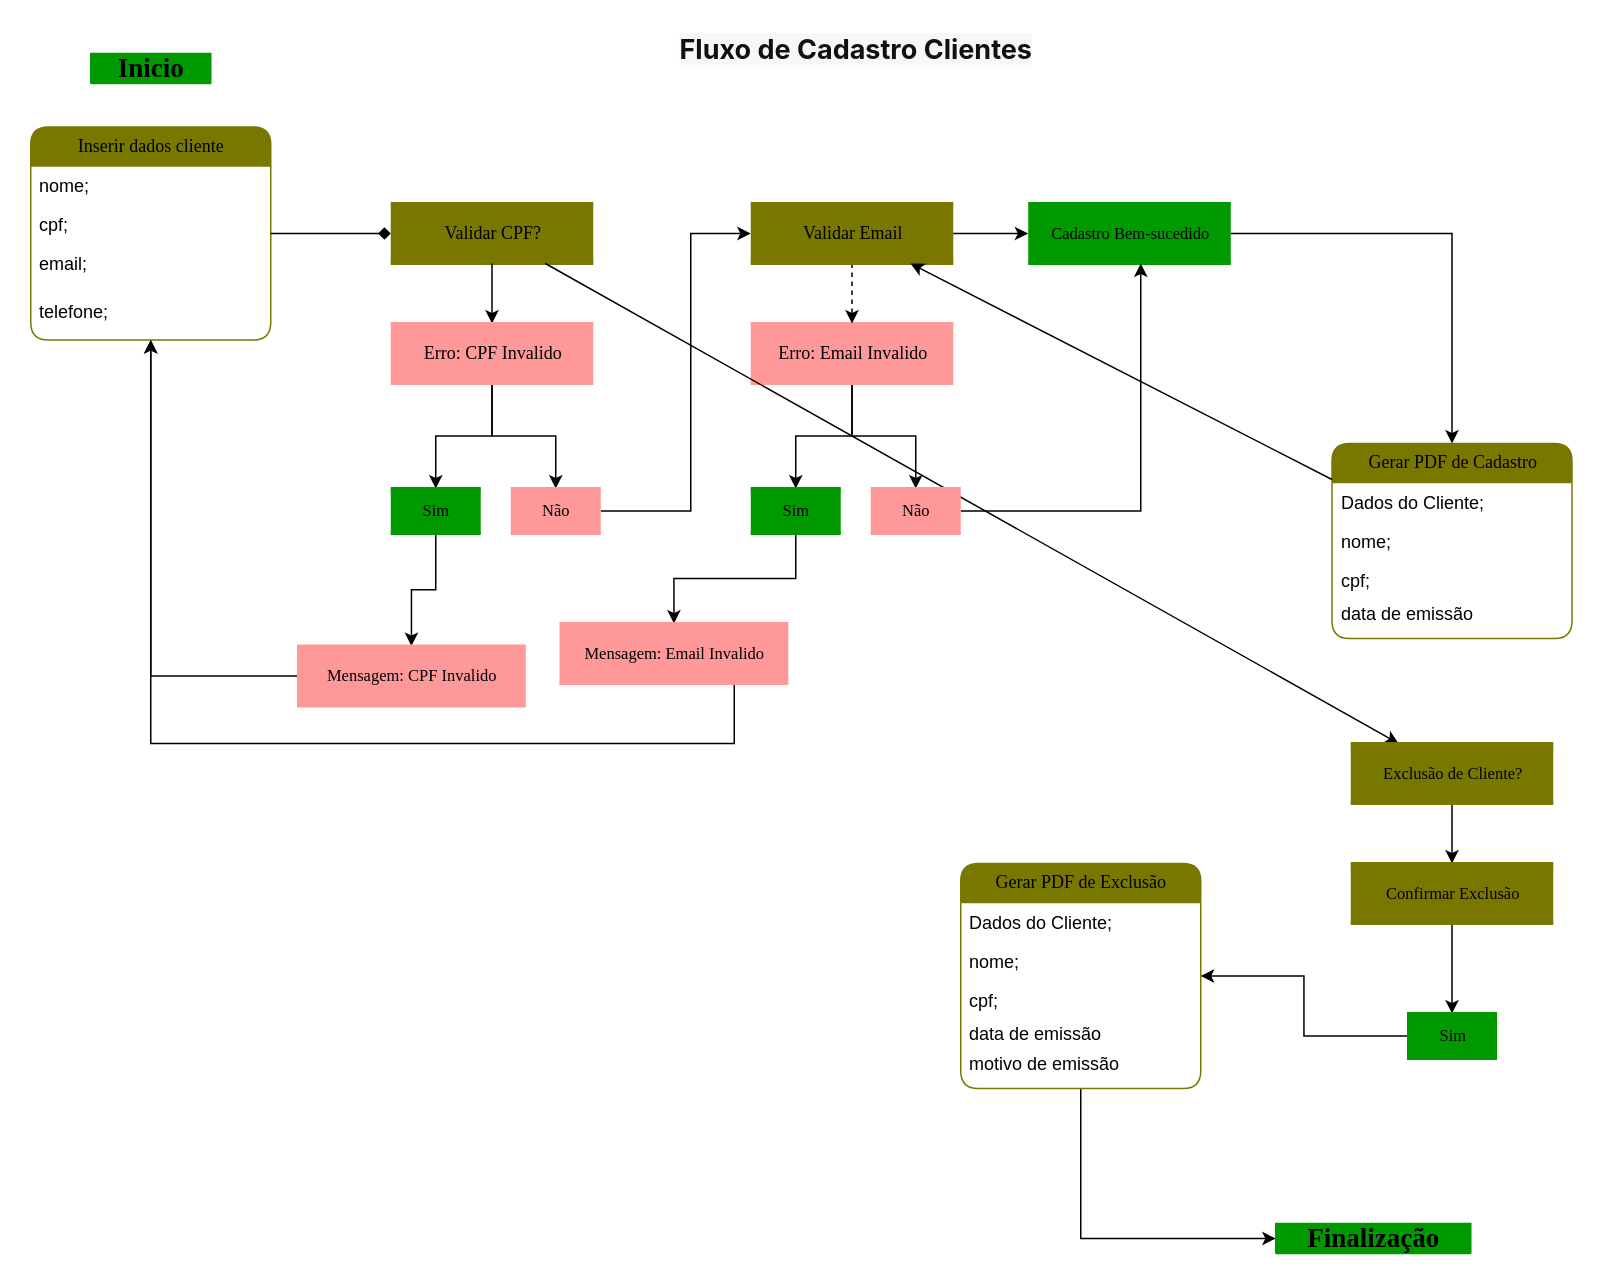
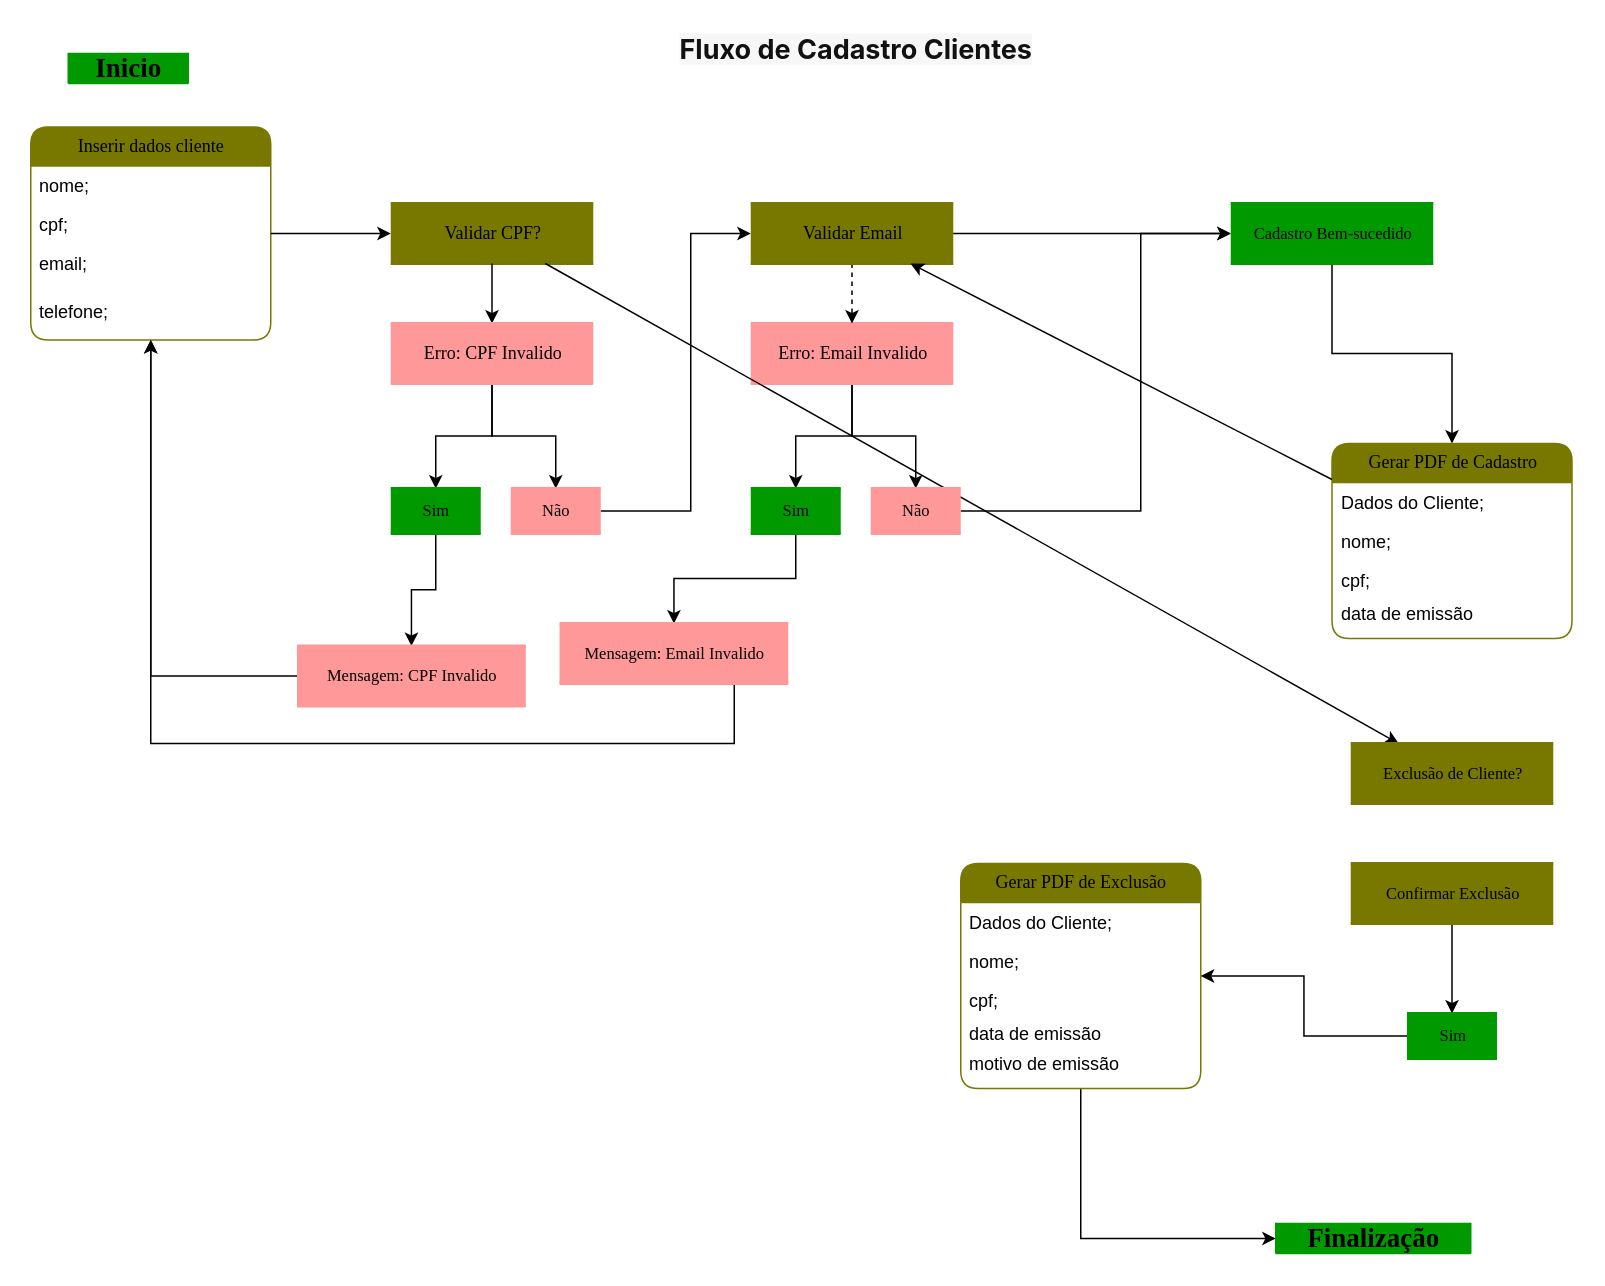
(151, 68) -> (128, 68)
(378, 233) -> (379, 233)
(1130, 233) -> (1332, 233)
(1452, 829) -> none
